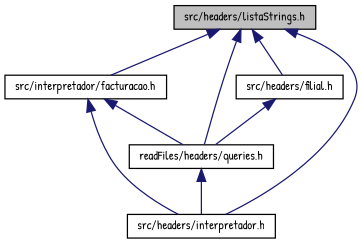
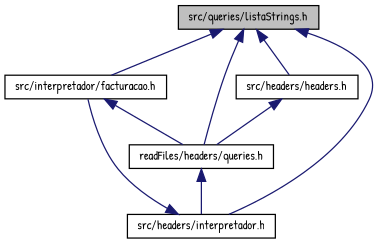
(245, 17) -> (249, 17)
(290, 87) -> (297, 87)
(122, 174) -> (114, 164)
